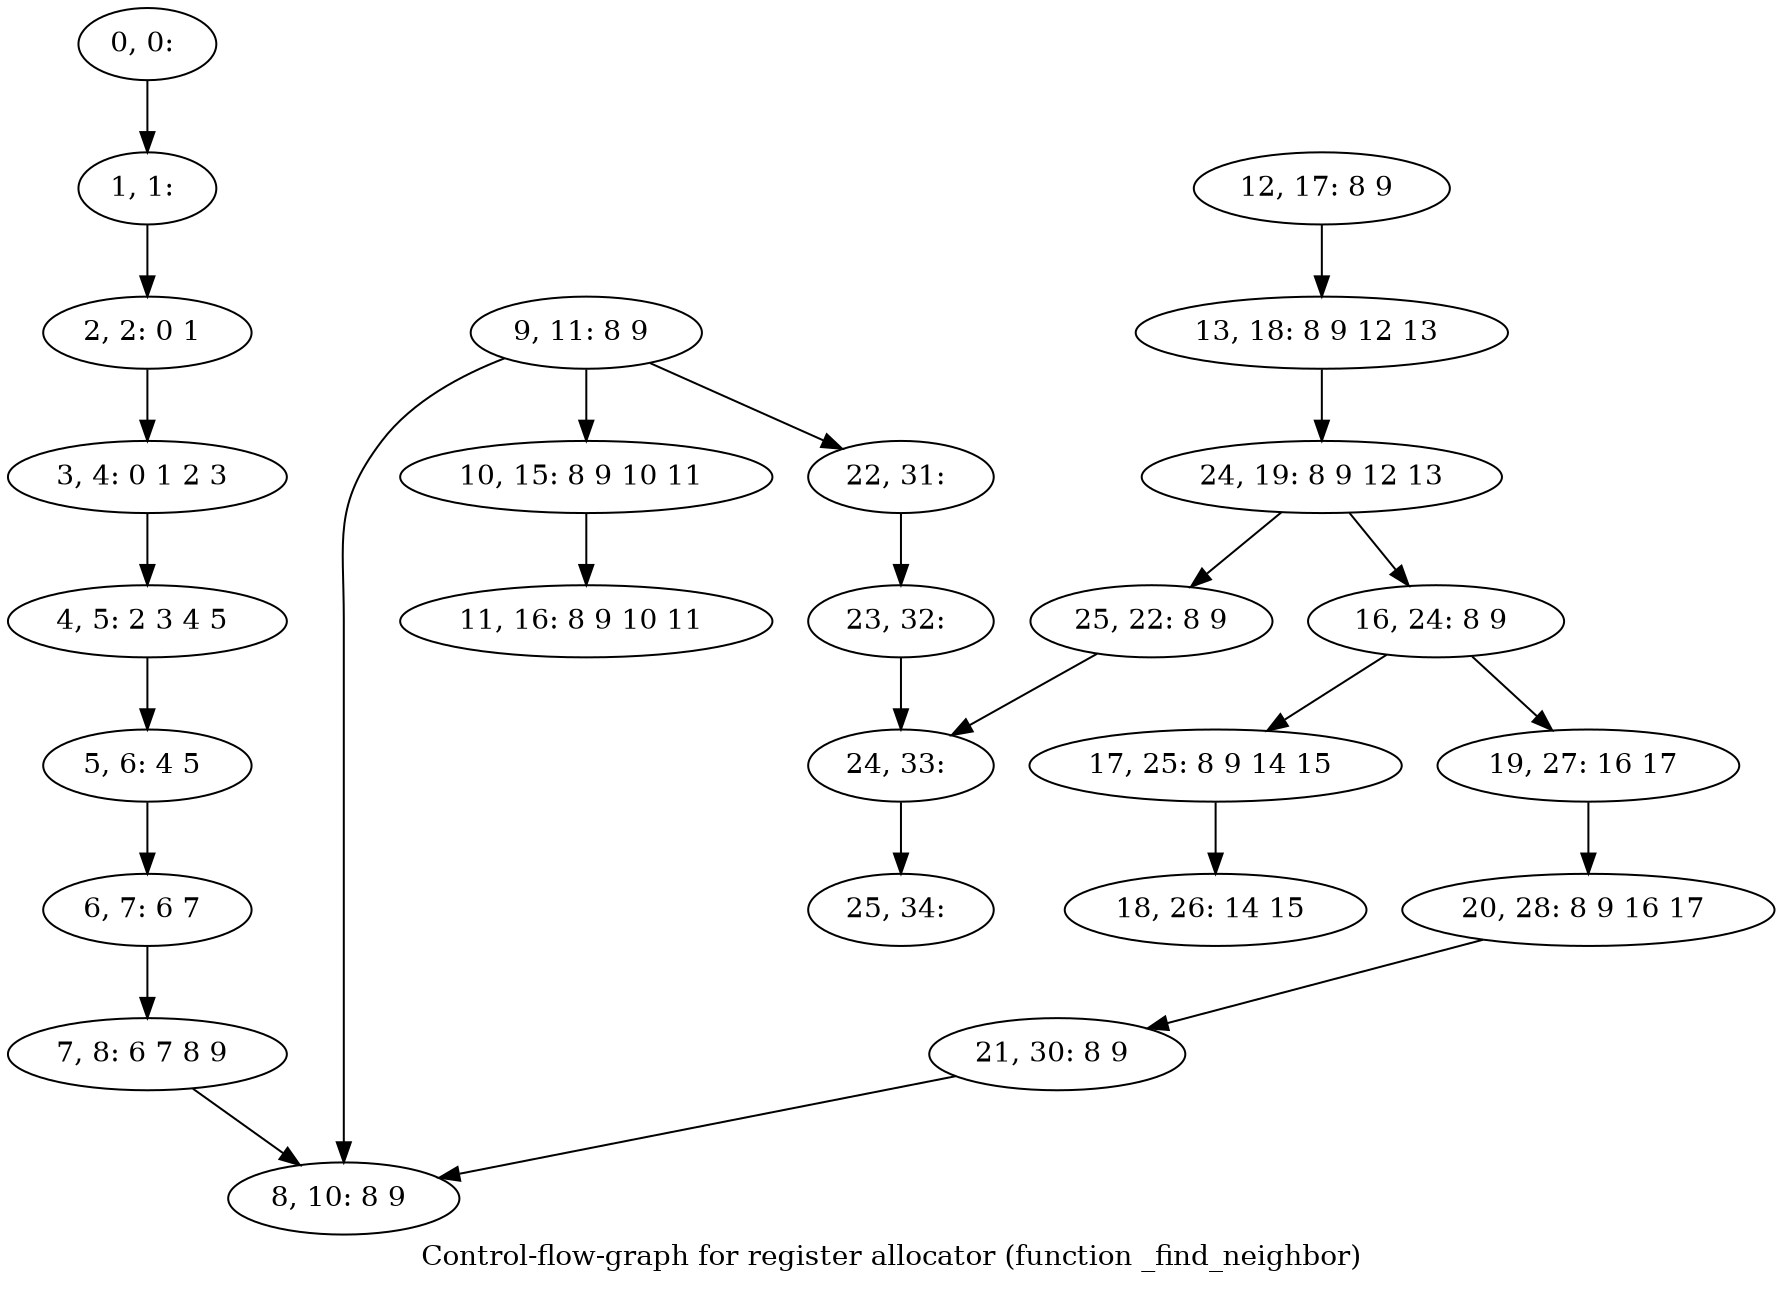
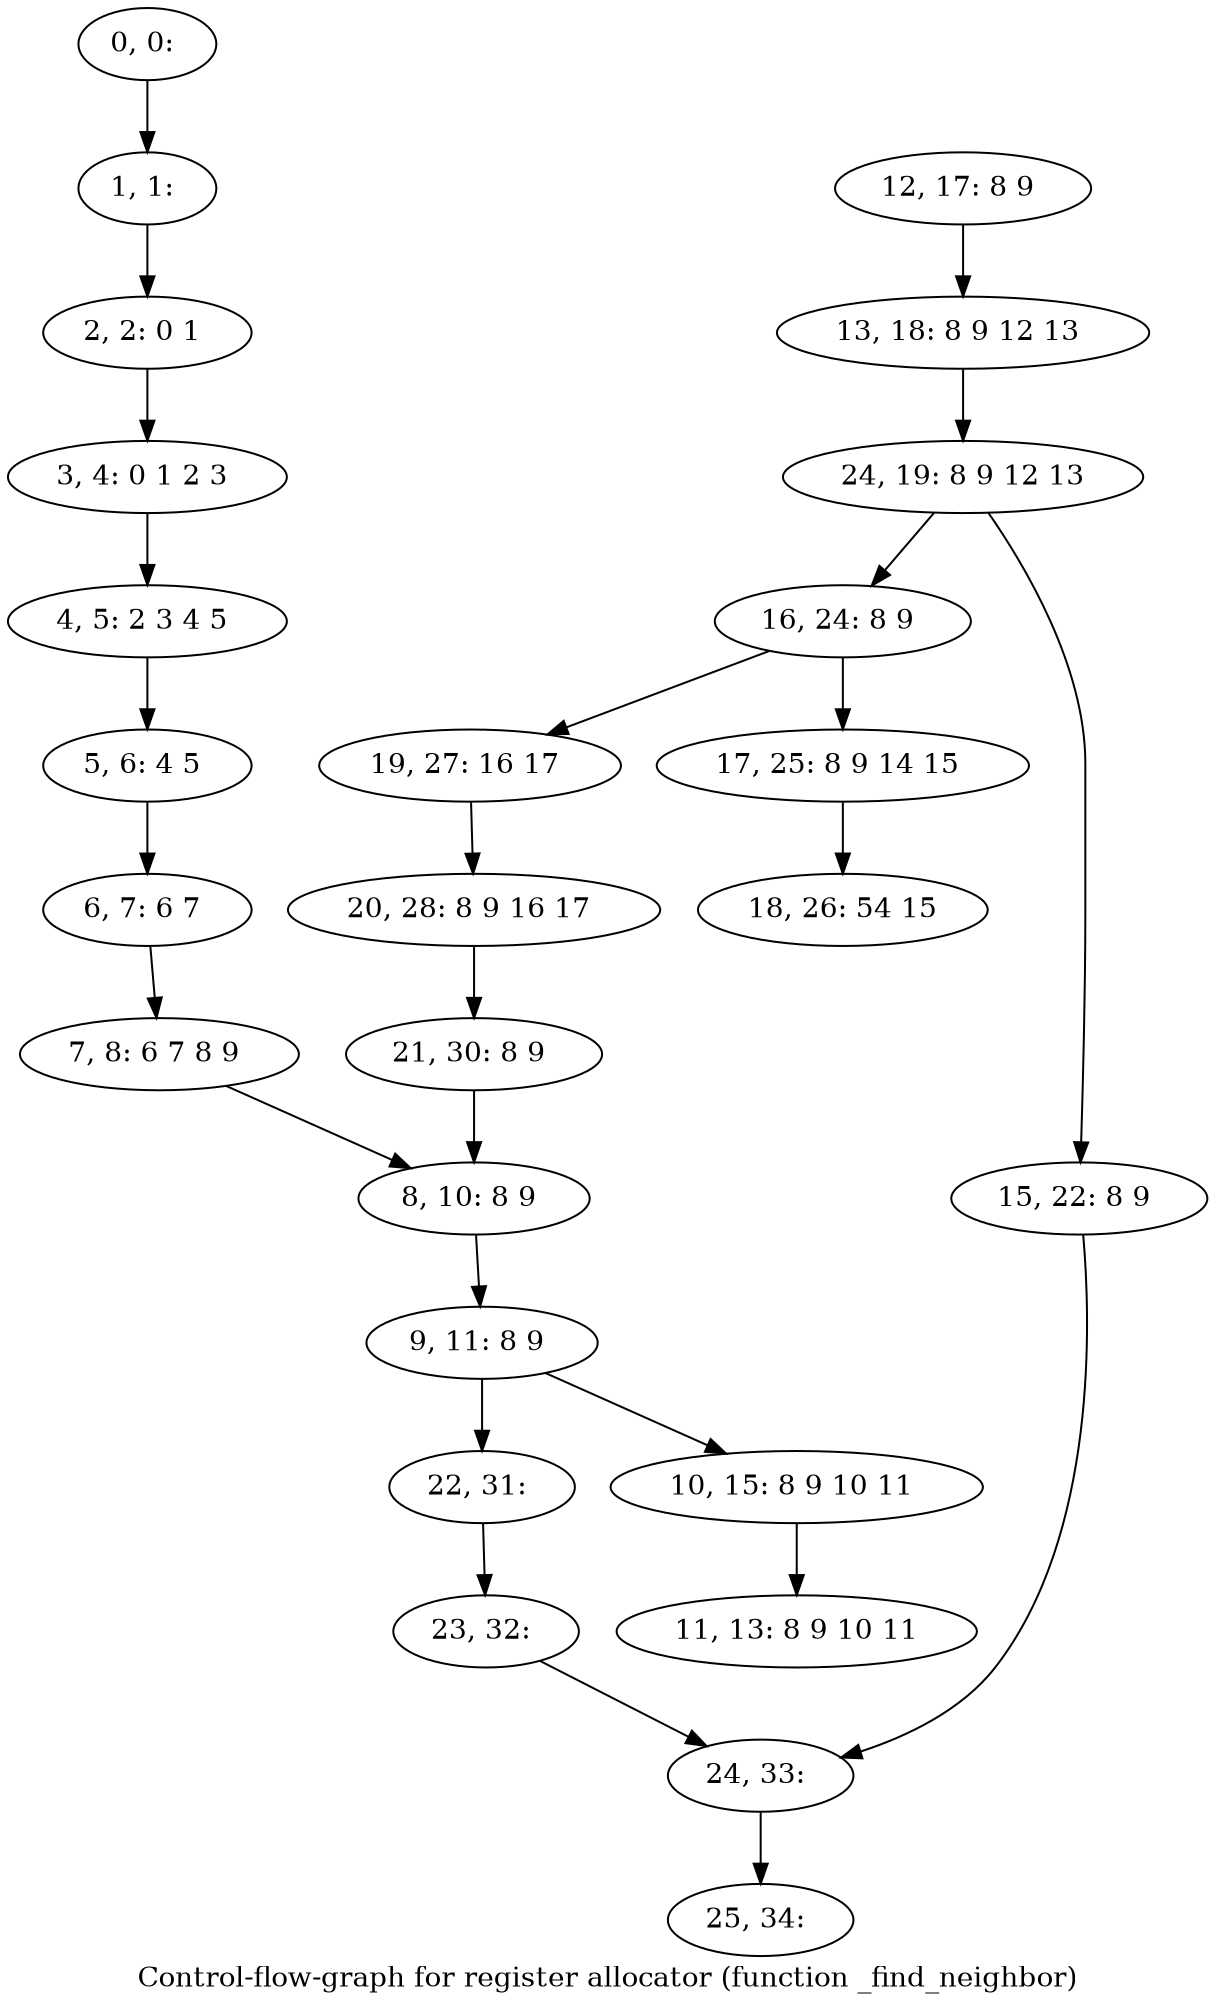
(586, 621) -> (797, 1631)
(1151, 621) -> (1079, 1198)
(344, 712) -> (478, 1261)
(1216, 910) -> (843, 910)
